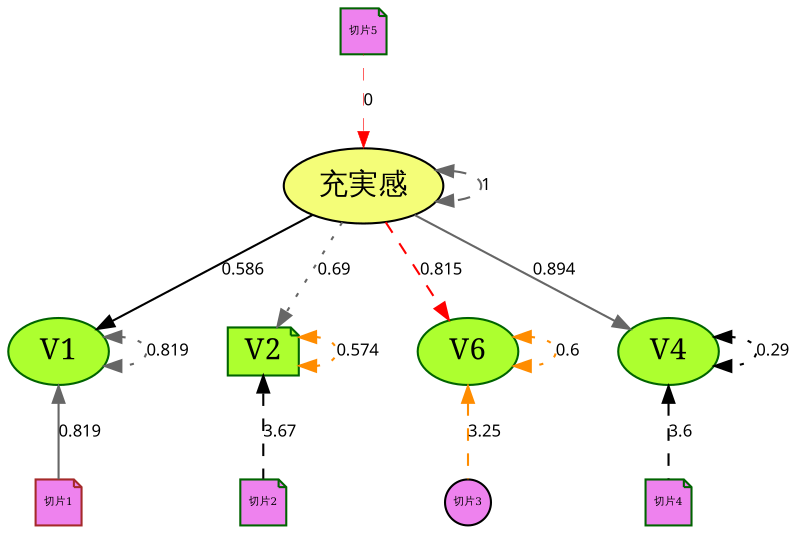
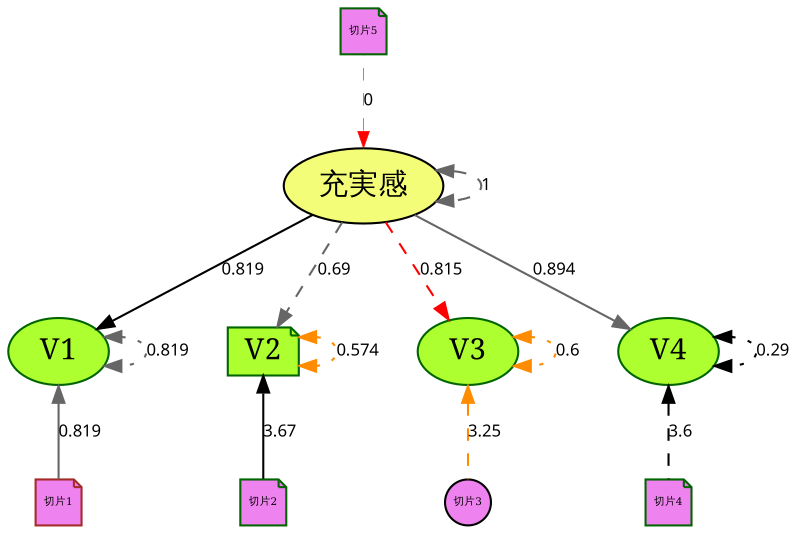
(314, 267) -> (314, 267)
(243, 271) -> (243, 271)
(468, 351) -> (468, 351)
(263, 436) -> (263, 436)
